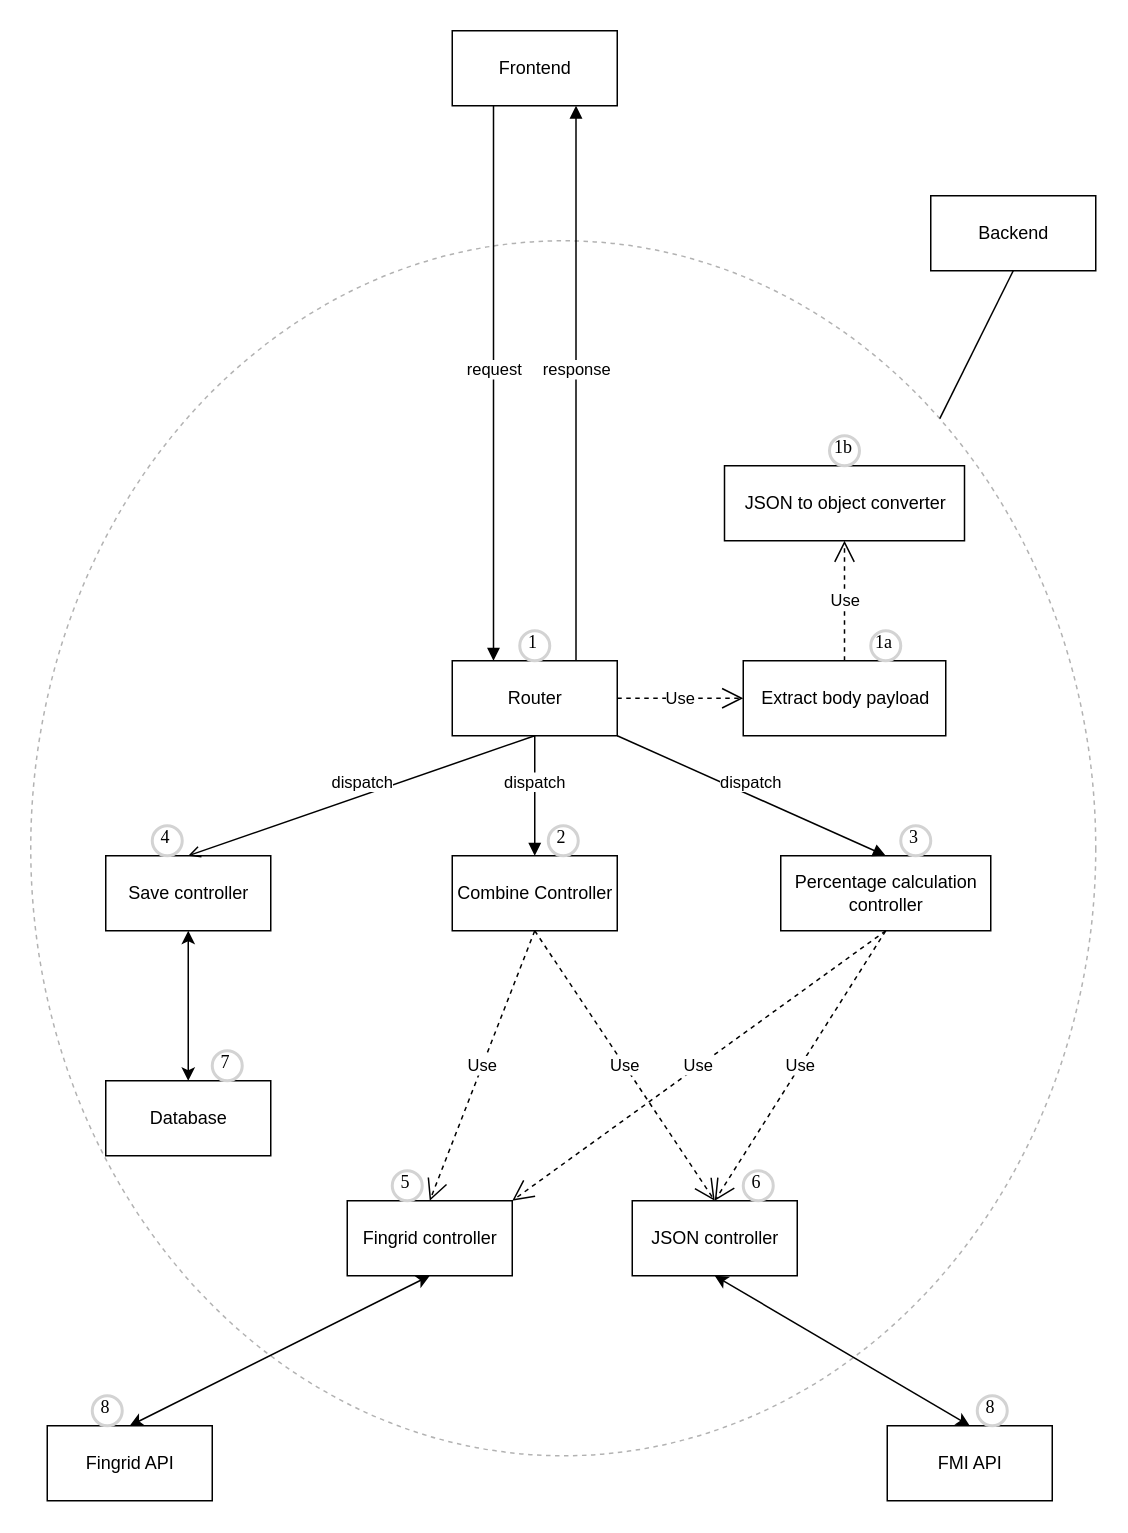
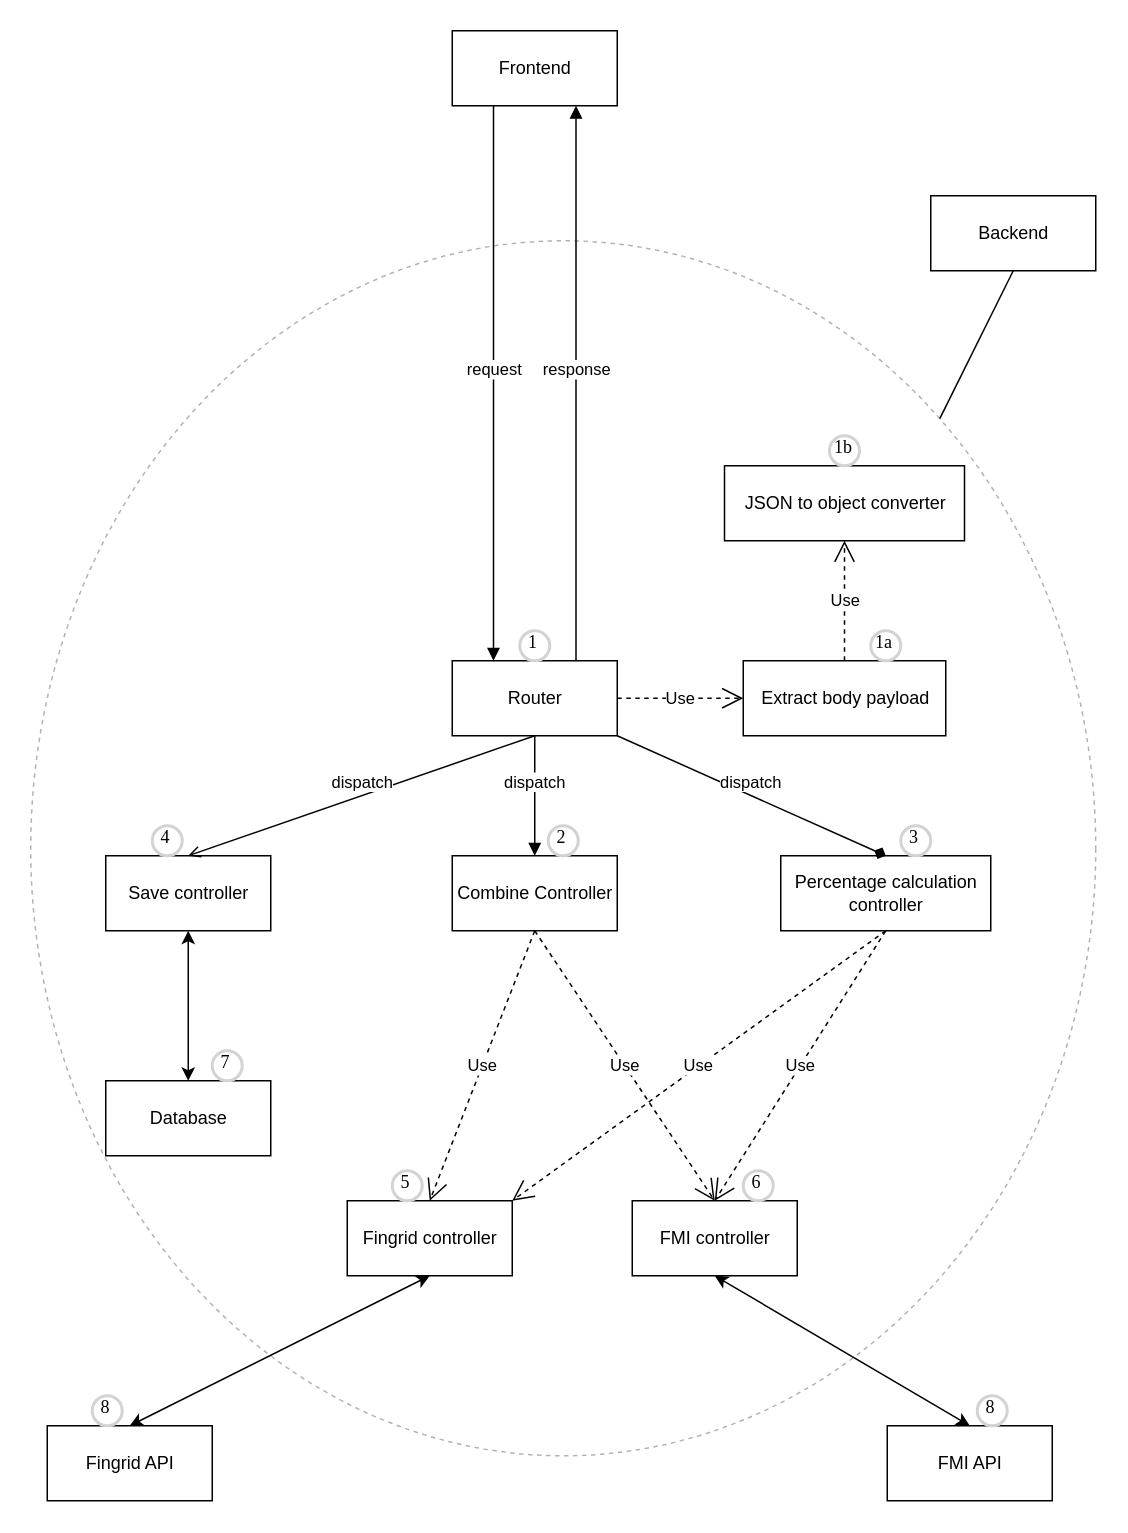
(873, 850) -> (873, 850)
(716, 1238) -> (716, 1238)
